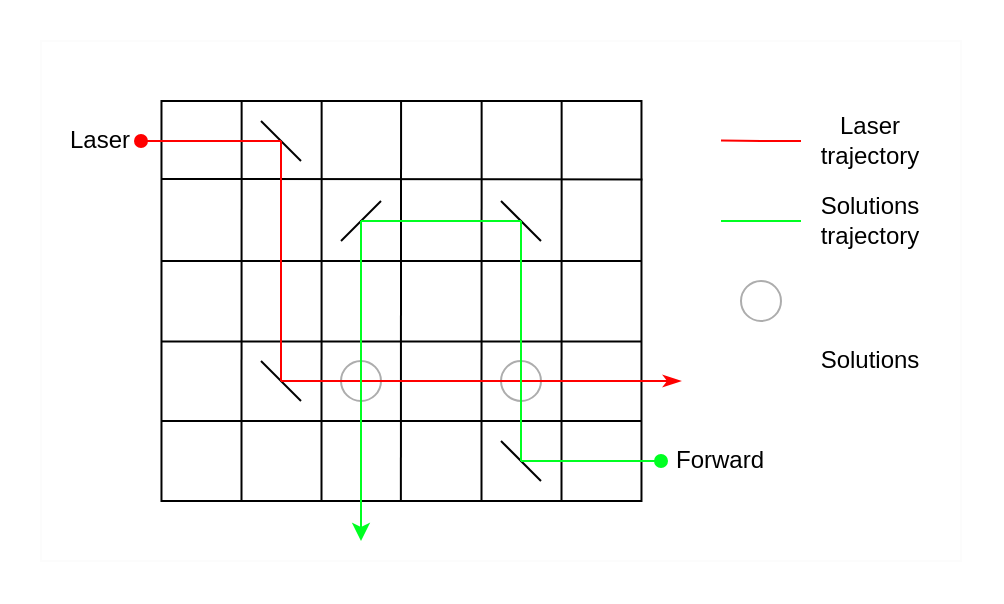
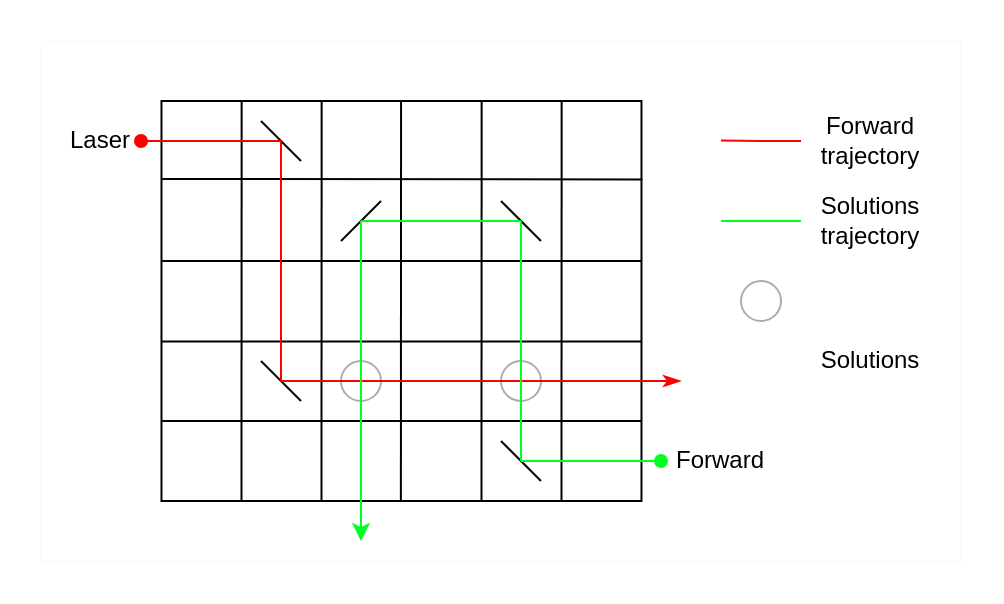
(871, 141) -> (871, 141)
